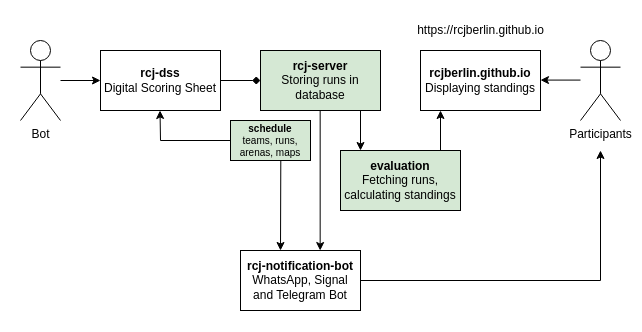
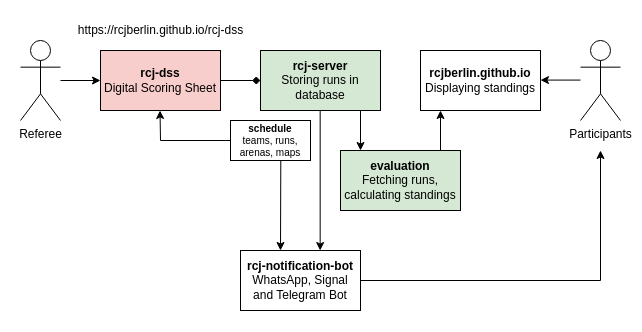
none -> (161, 31)
(481, 31) -> none
(161, 81) -> (161, 81)
(41, 135) -> (41, 135)
(271, 141) -> (271, 141)
